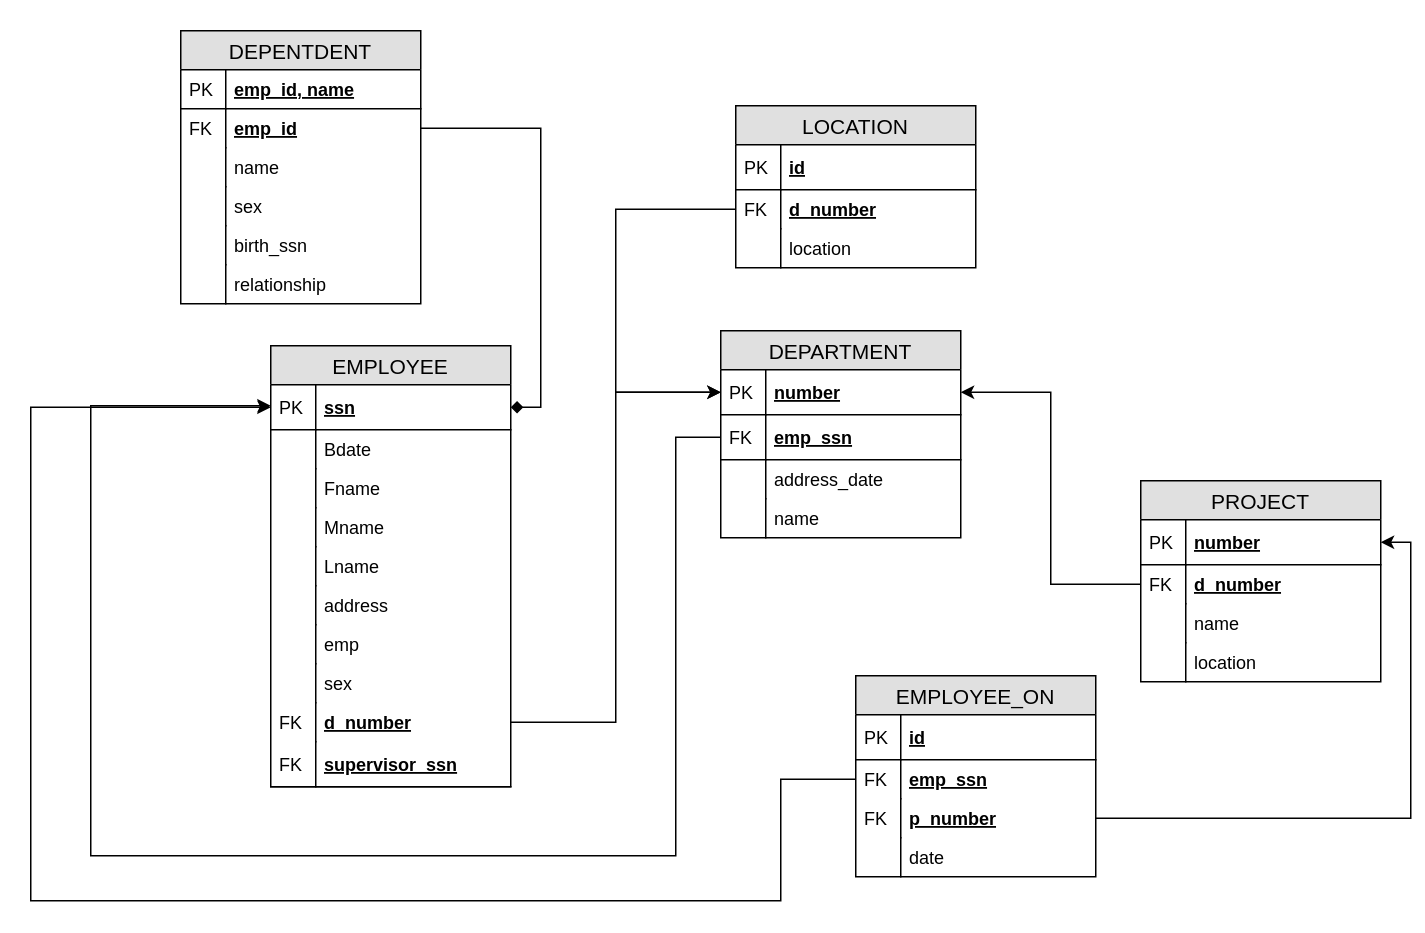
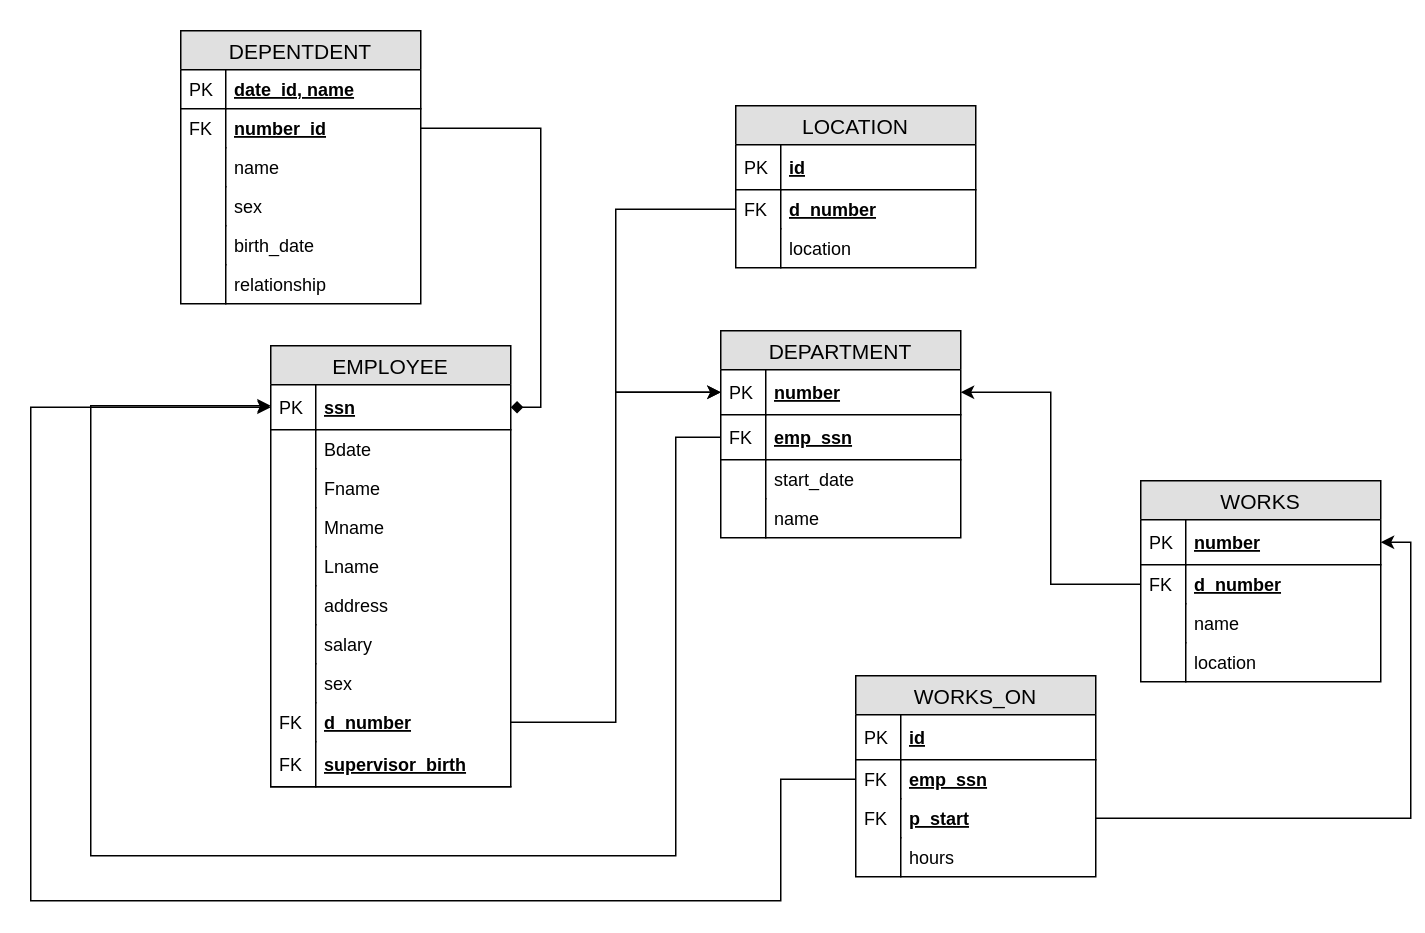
(287, 90) -> (293, 90)
(262, 129) -> (277, 129)
(277, 246) -> (282, 246)
(834, 480) -> (824, 480)
(1260, 502) -> (1260, 502)
(339, 645) -> (352, 645)
(975, 697) -> (975, 697)
(392, 765) -> (400, 765)
(949, 819) -> (944, 819)
(929, 858) -> (934, 858)
